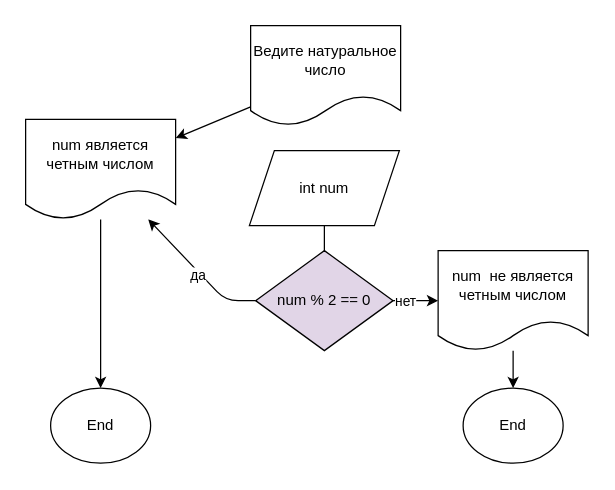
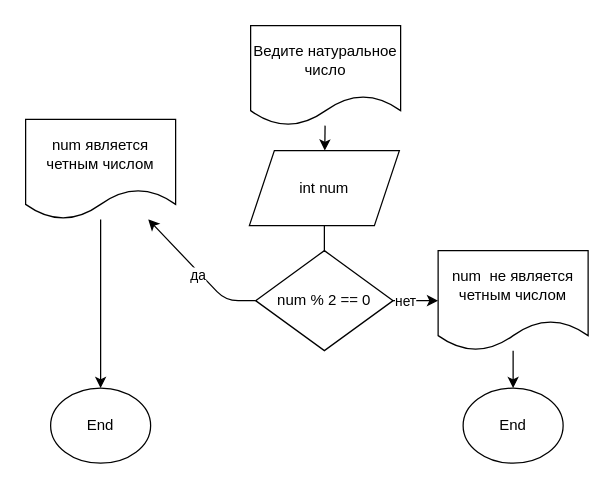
(217, 121) -> (325, 134)
(324, 301) -> (324, 301)
